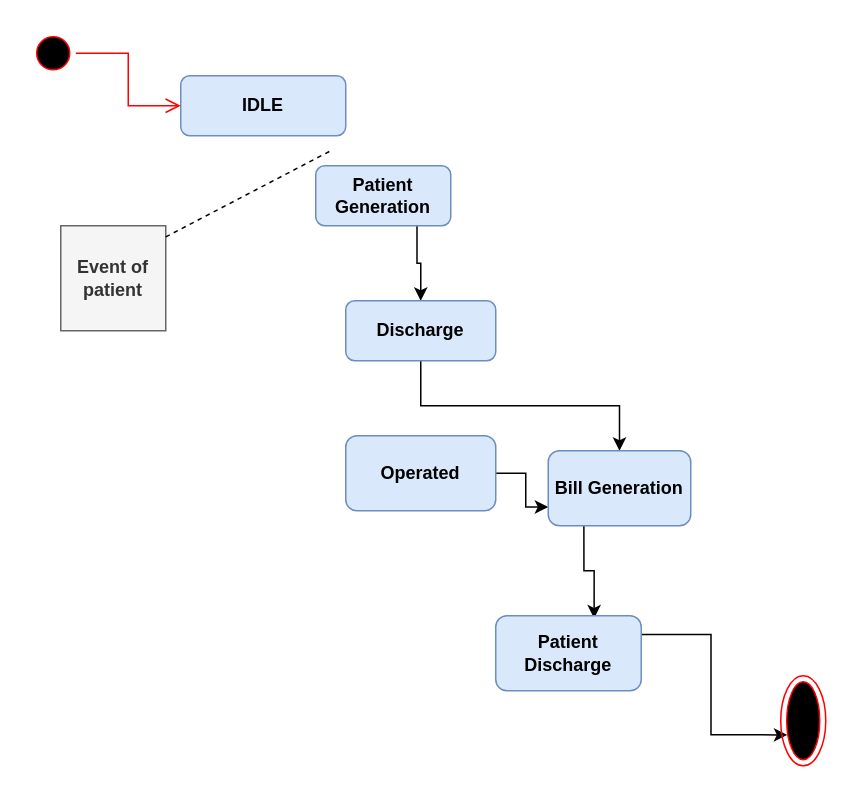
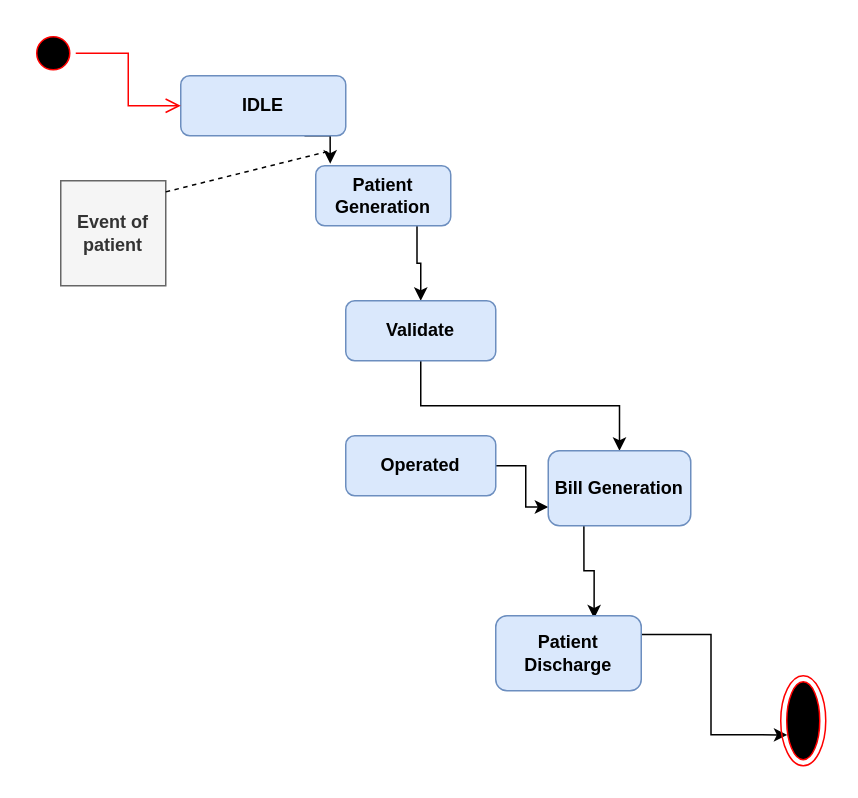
none -> (330, 143)
(113, 278) -> (113, 233)
(421, 331) -> (421, 331)
(421, 473) -> (421, 466)
